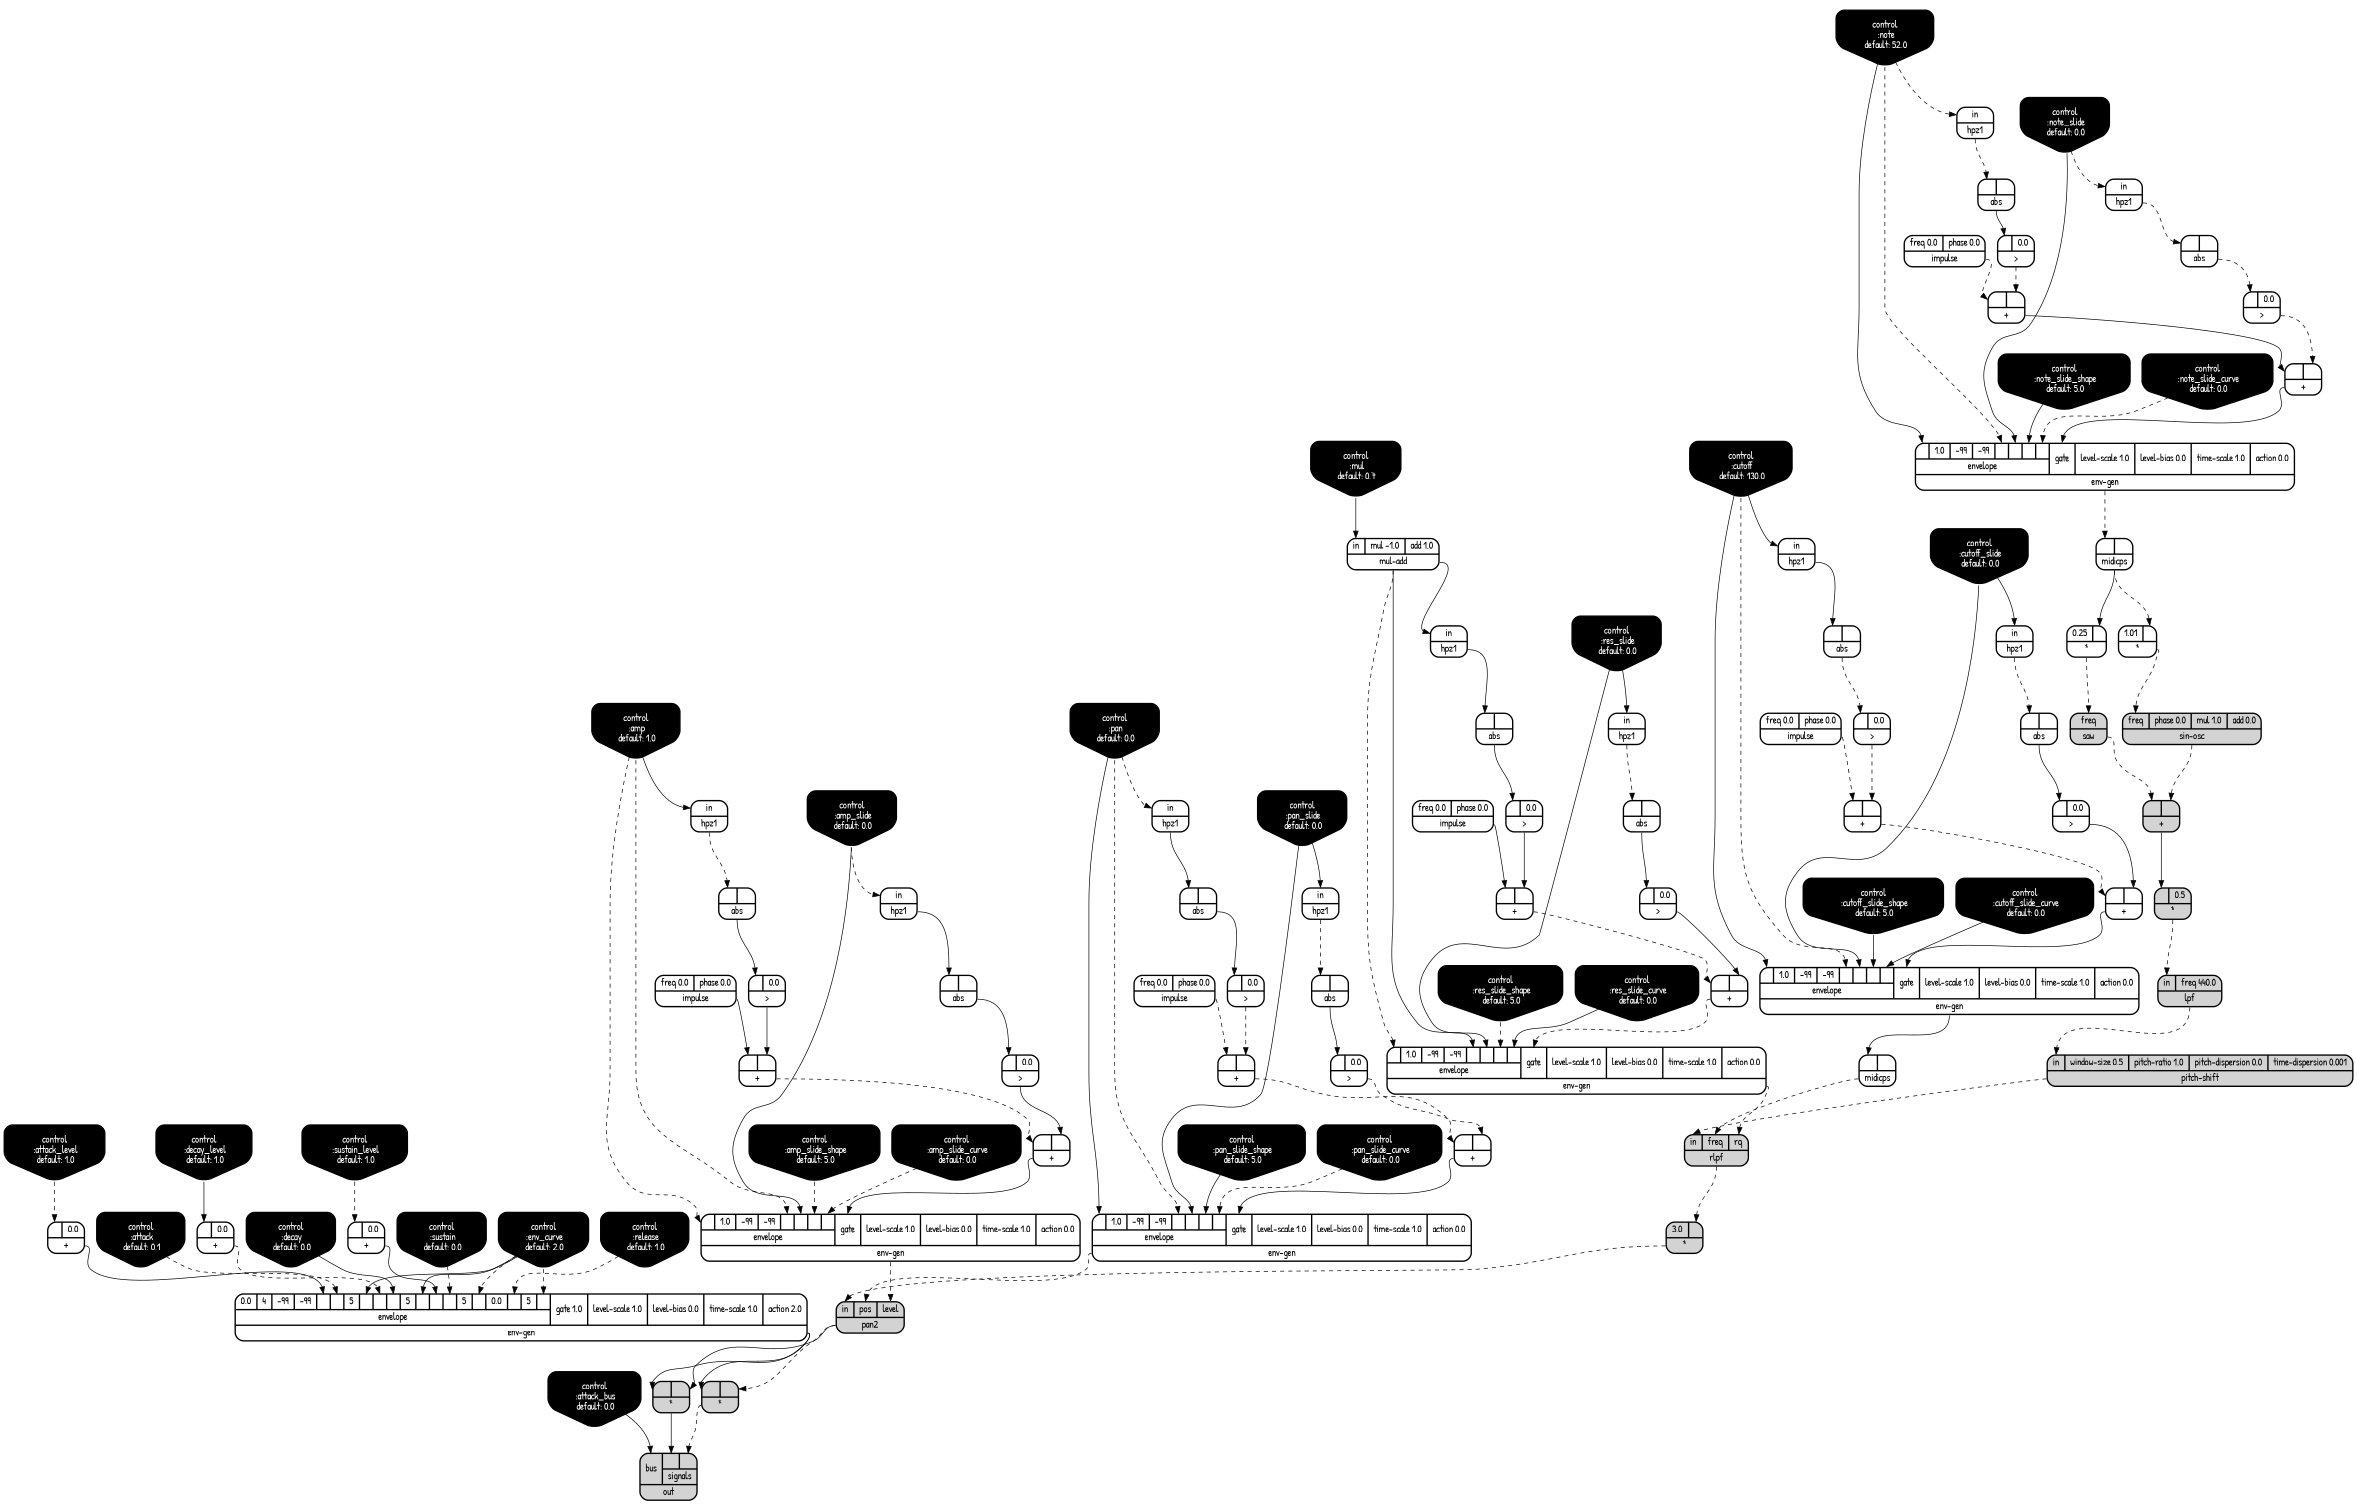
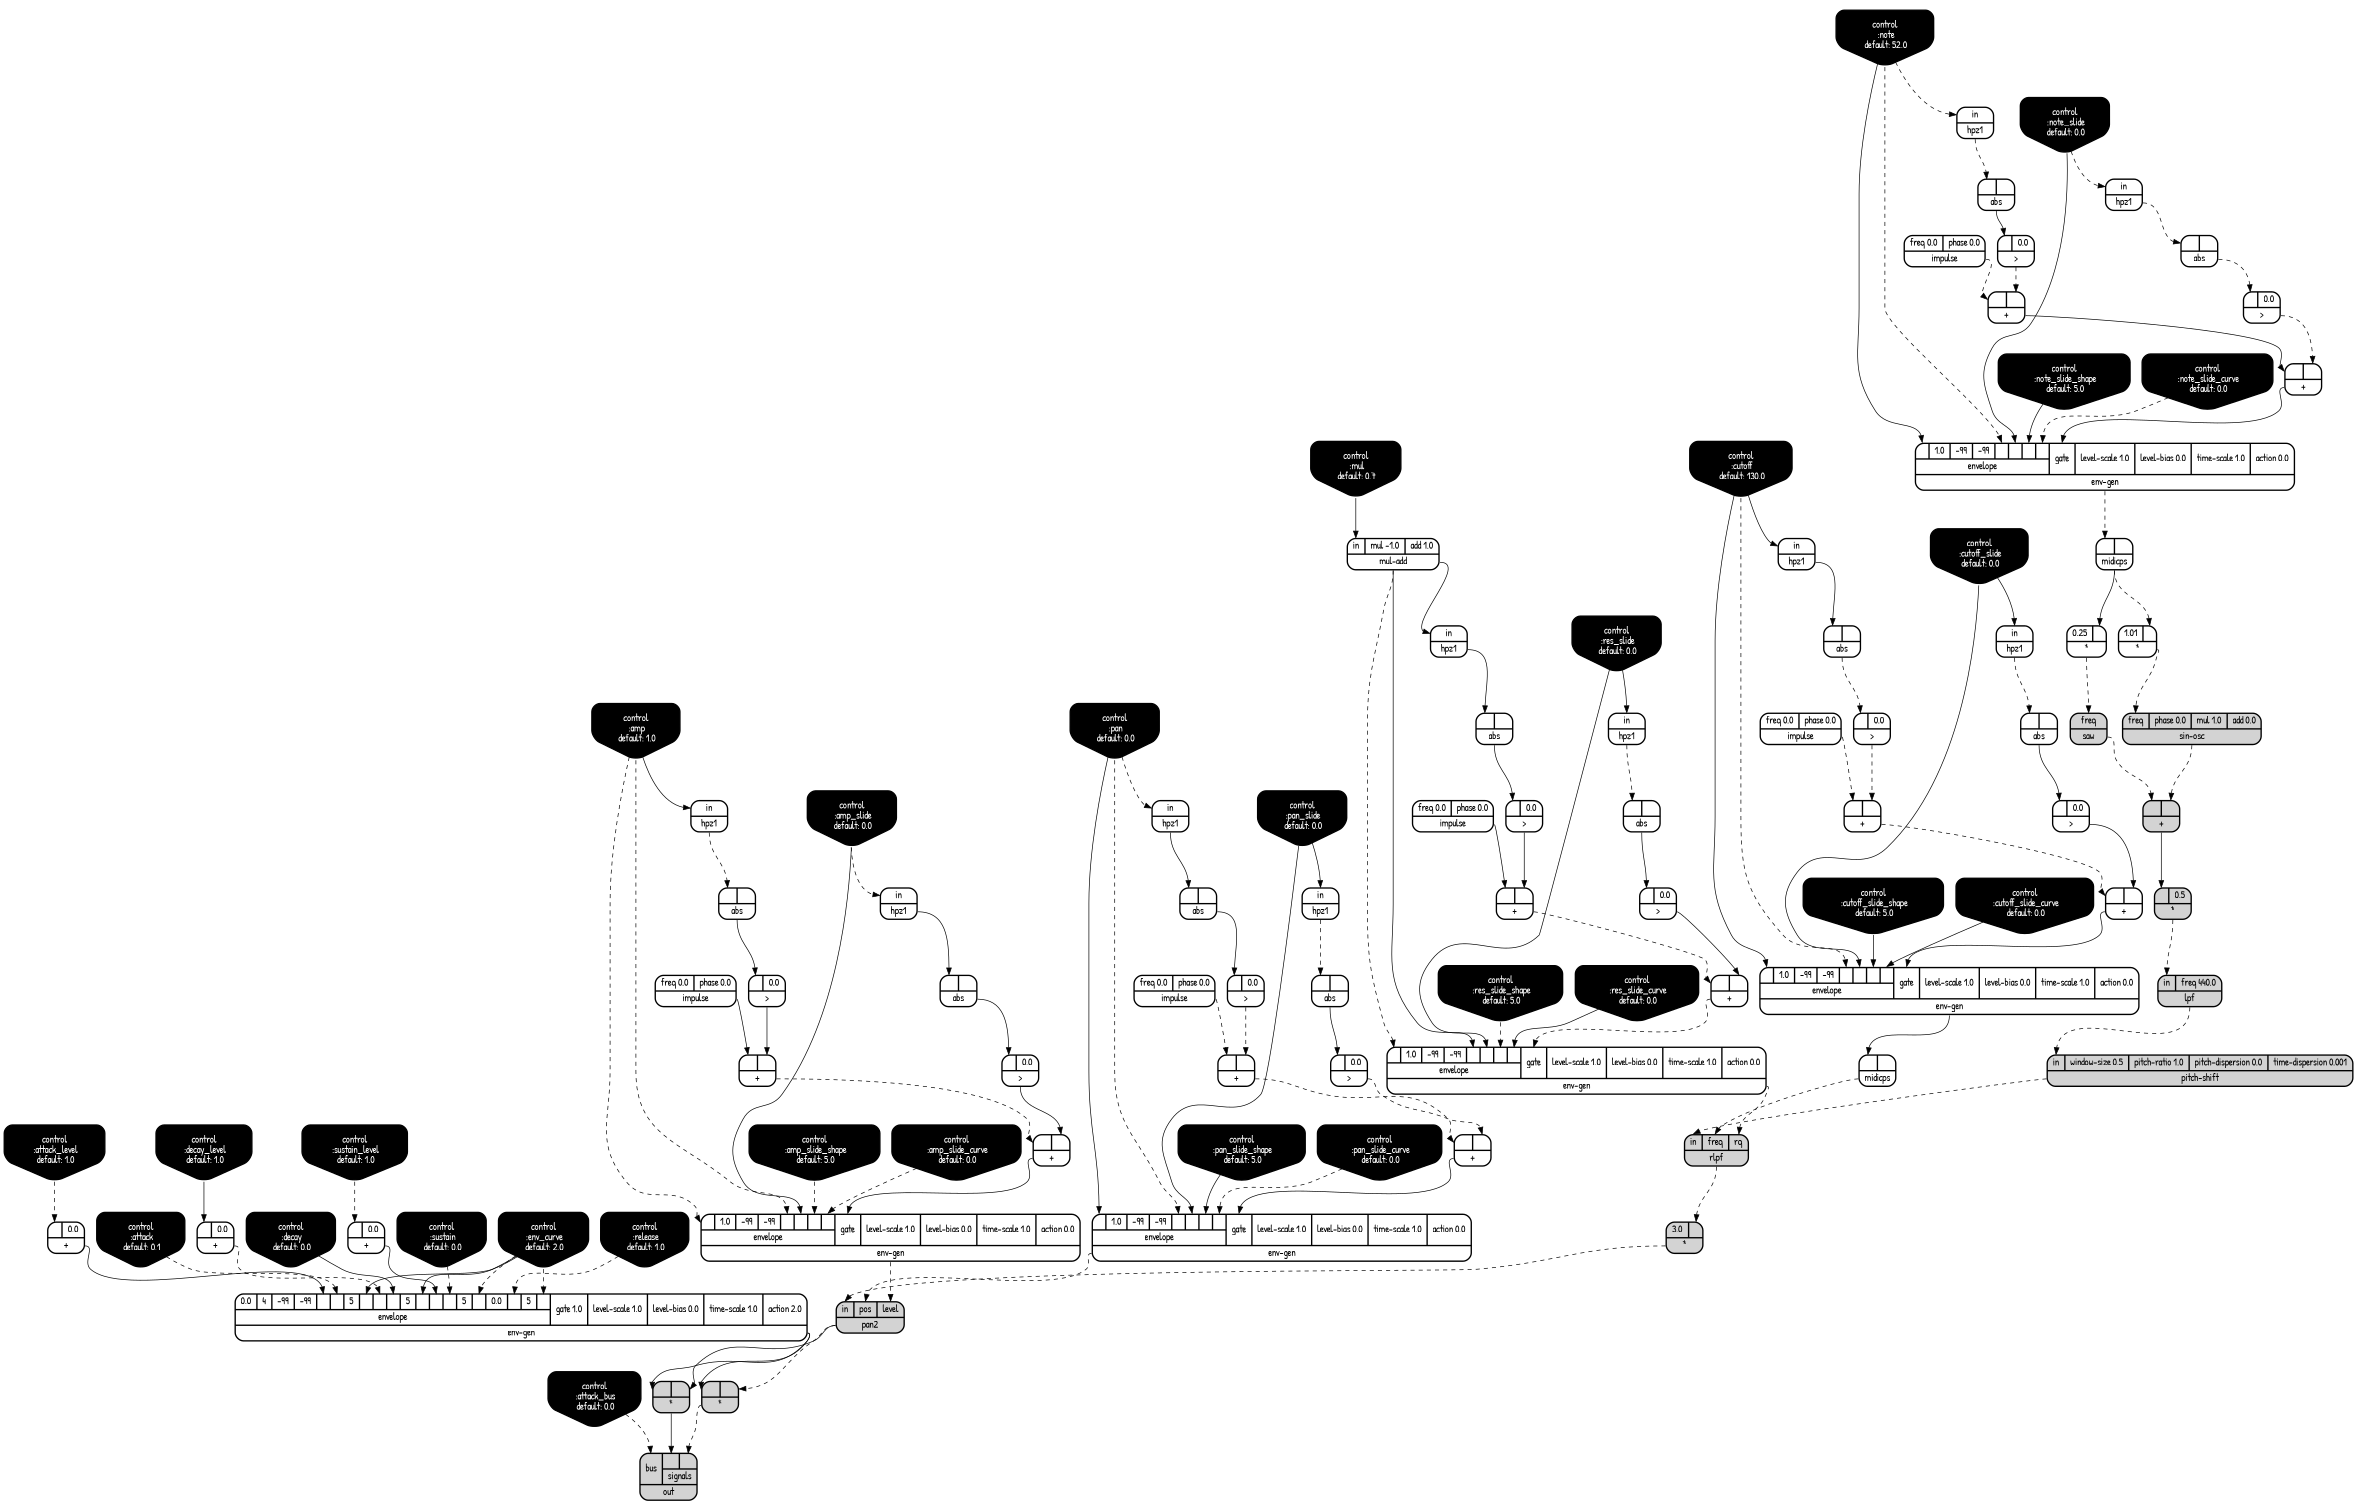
(641, 1428) -> (641, 1428)
